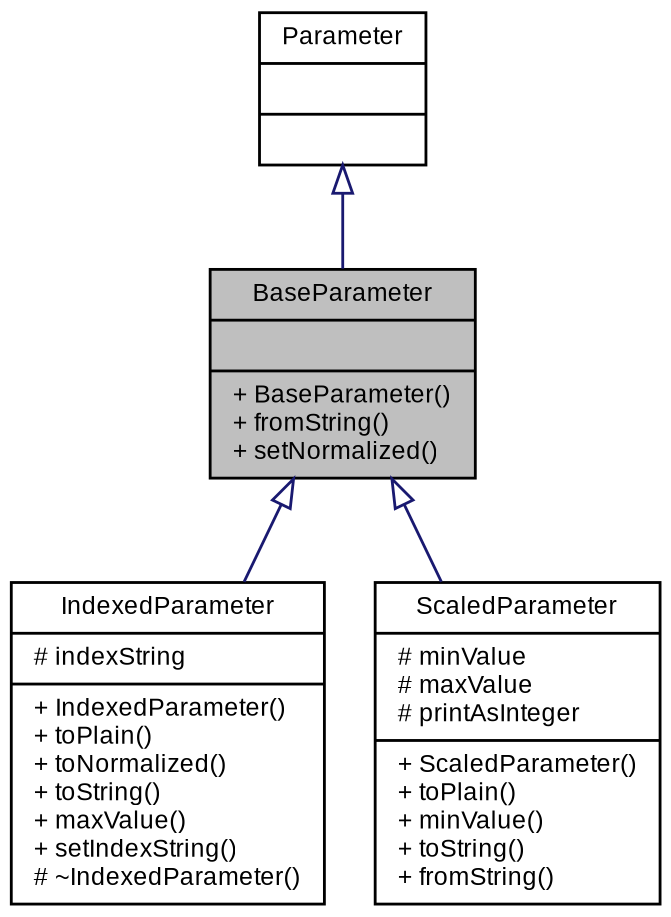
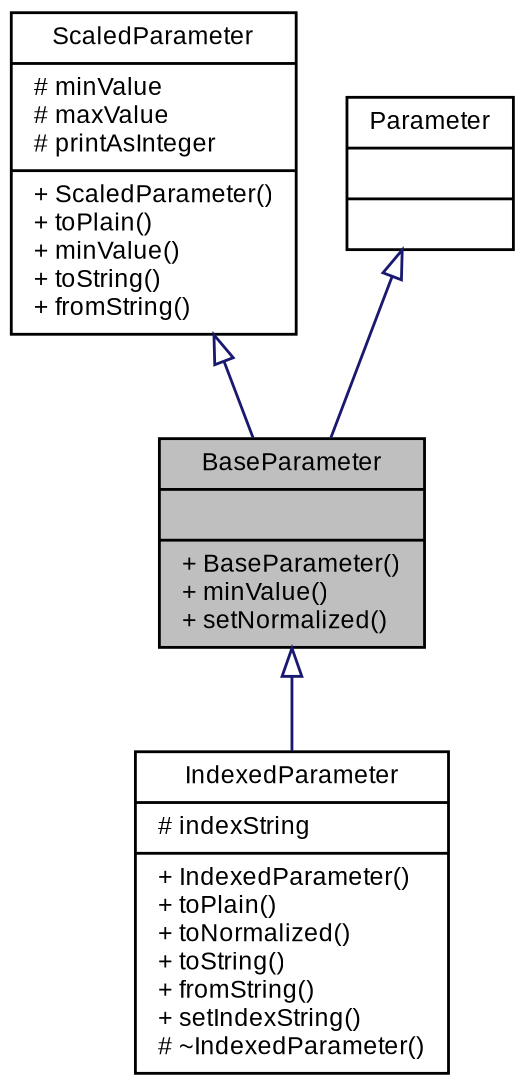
(312, 423) -> (255, 592)
(423, 543) -> (239, 400)
(111, 821) -> (237, 990)
